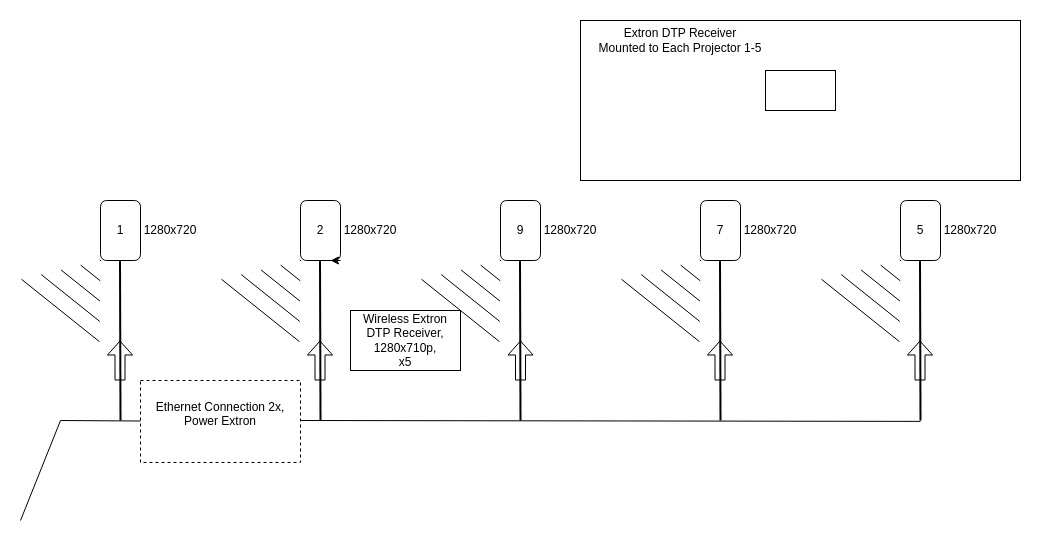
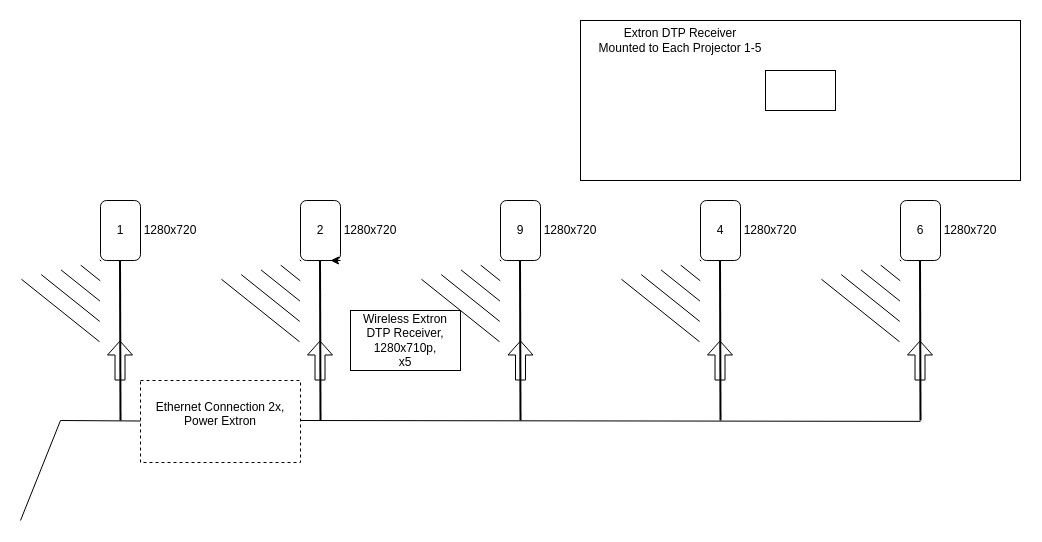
(721, 231) -> (721, 231)
(921, 231) -> (921, 231)
